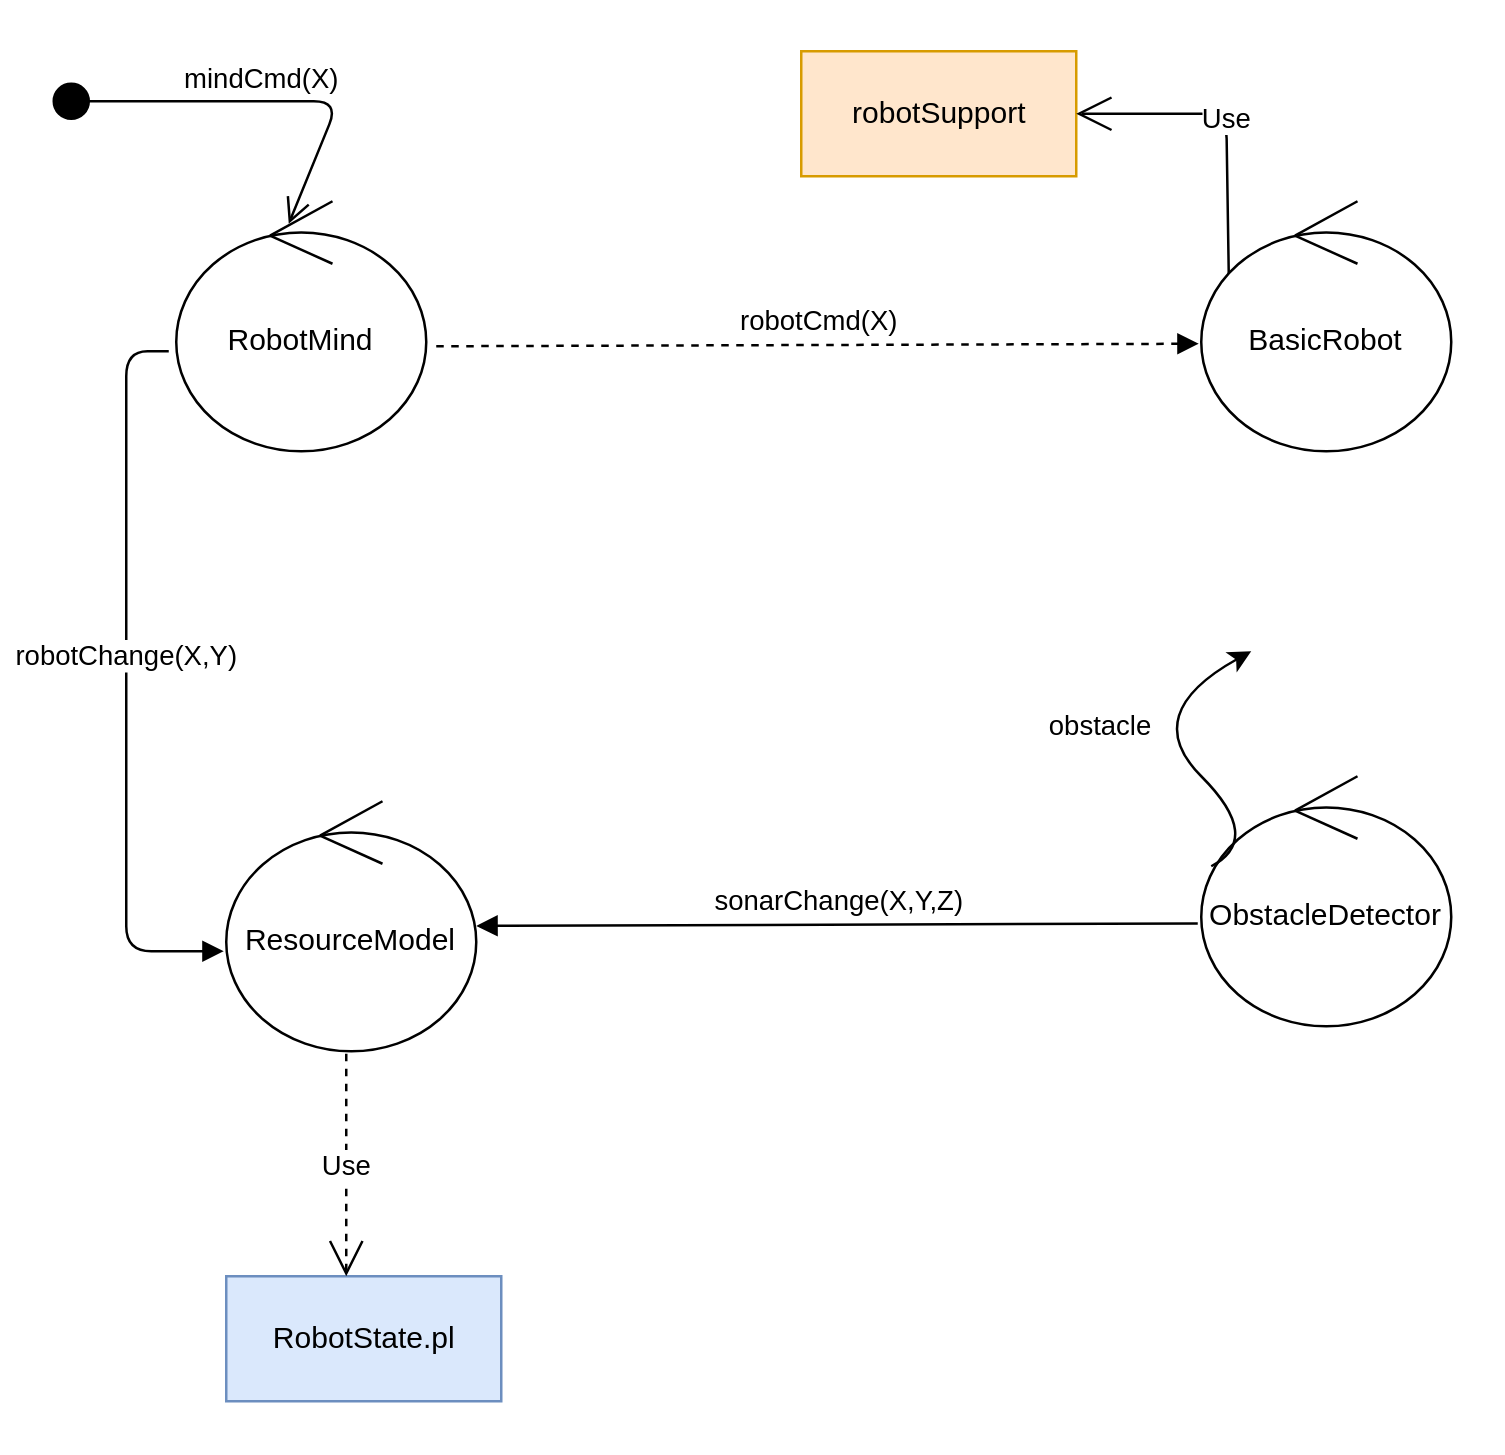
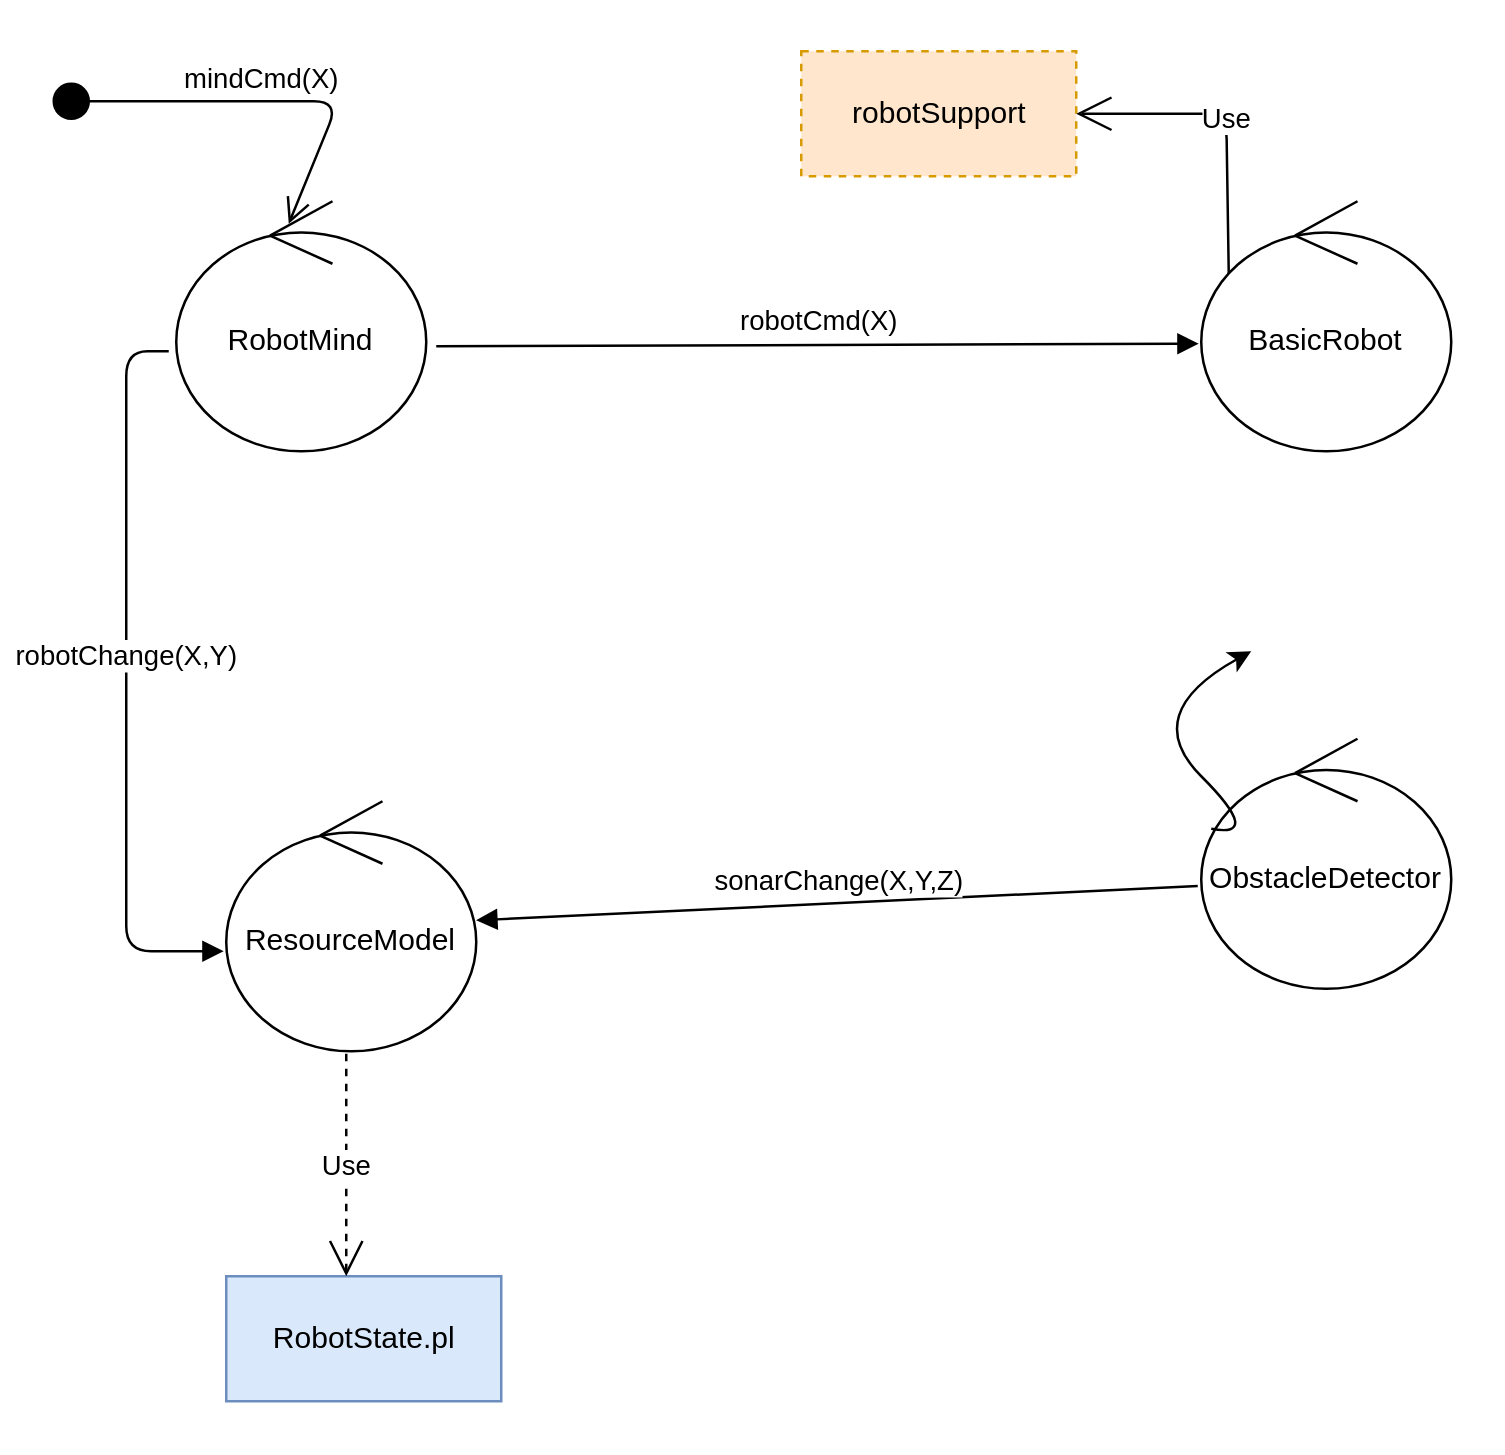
(939, 114) -> (939, 114)
(807, 345) -> (807, 345)
(1101, 726) -> none
(1326, 901) -> (1326, 864)
